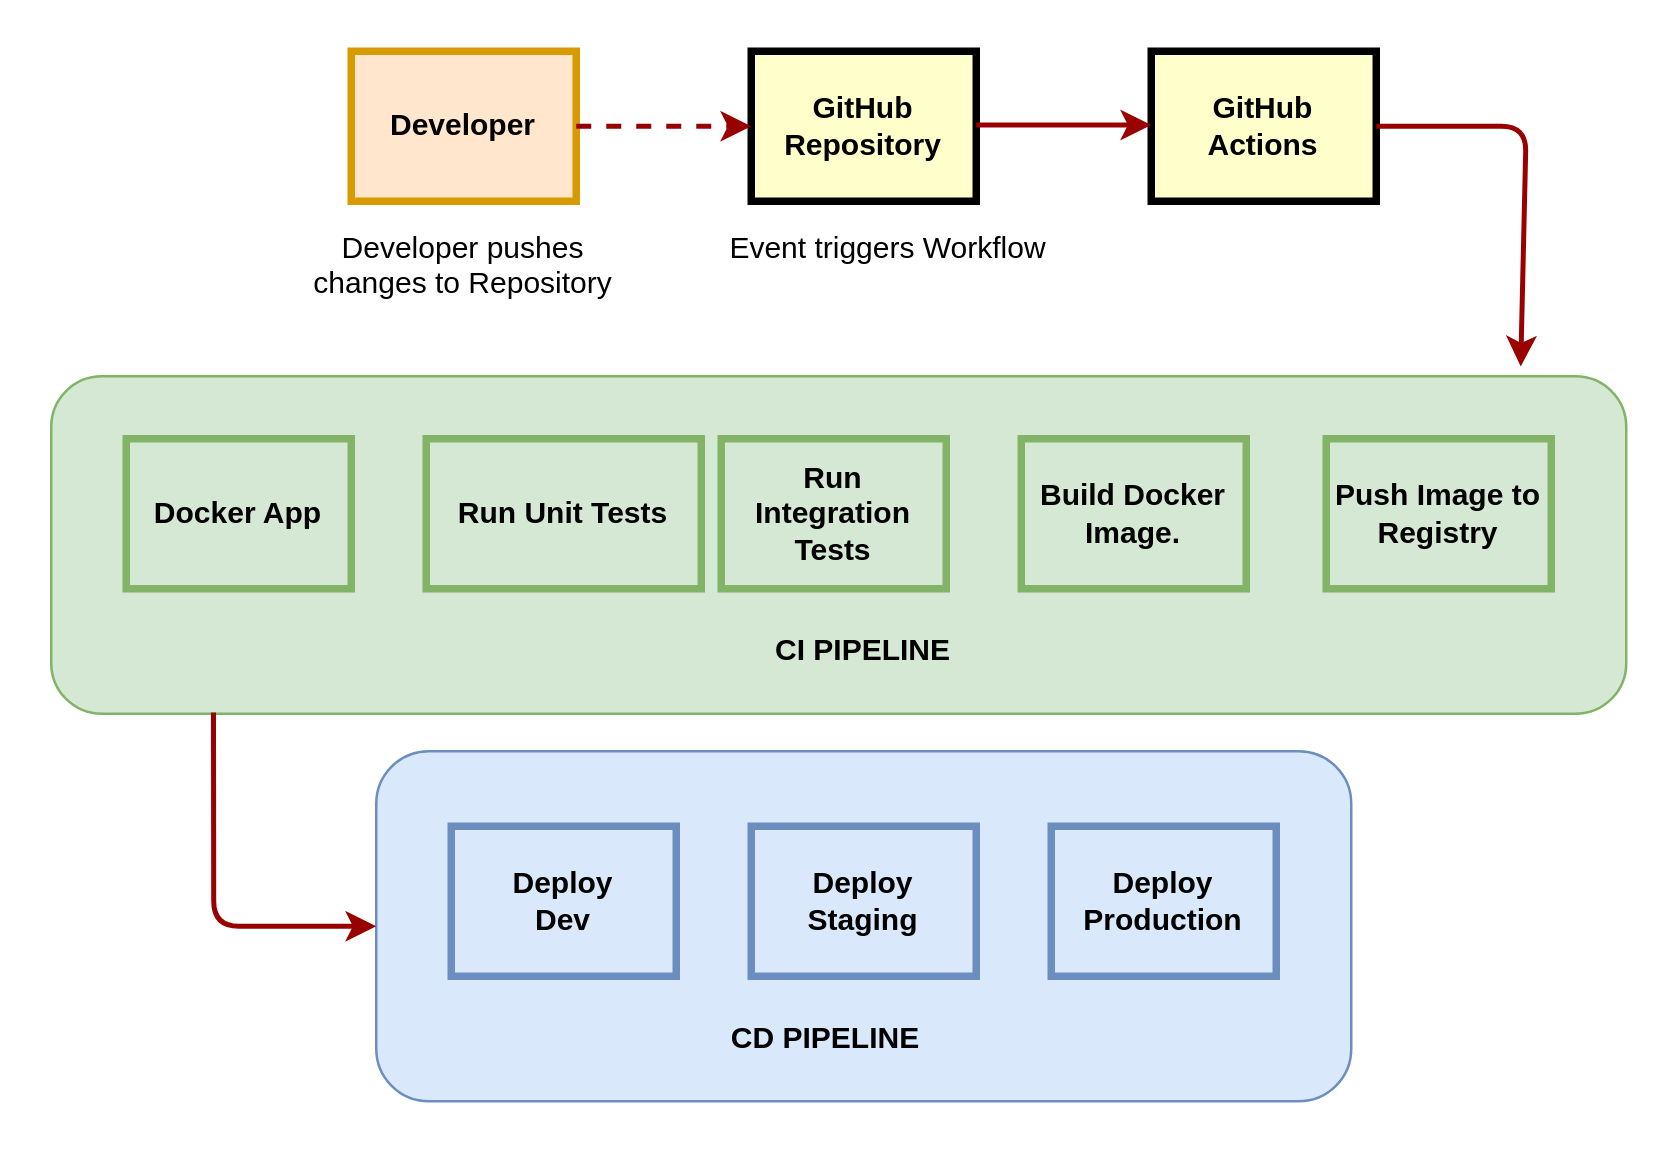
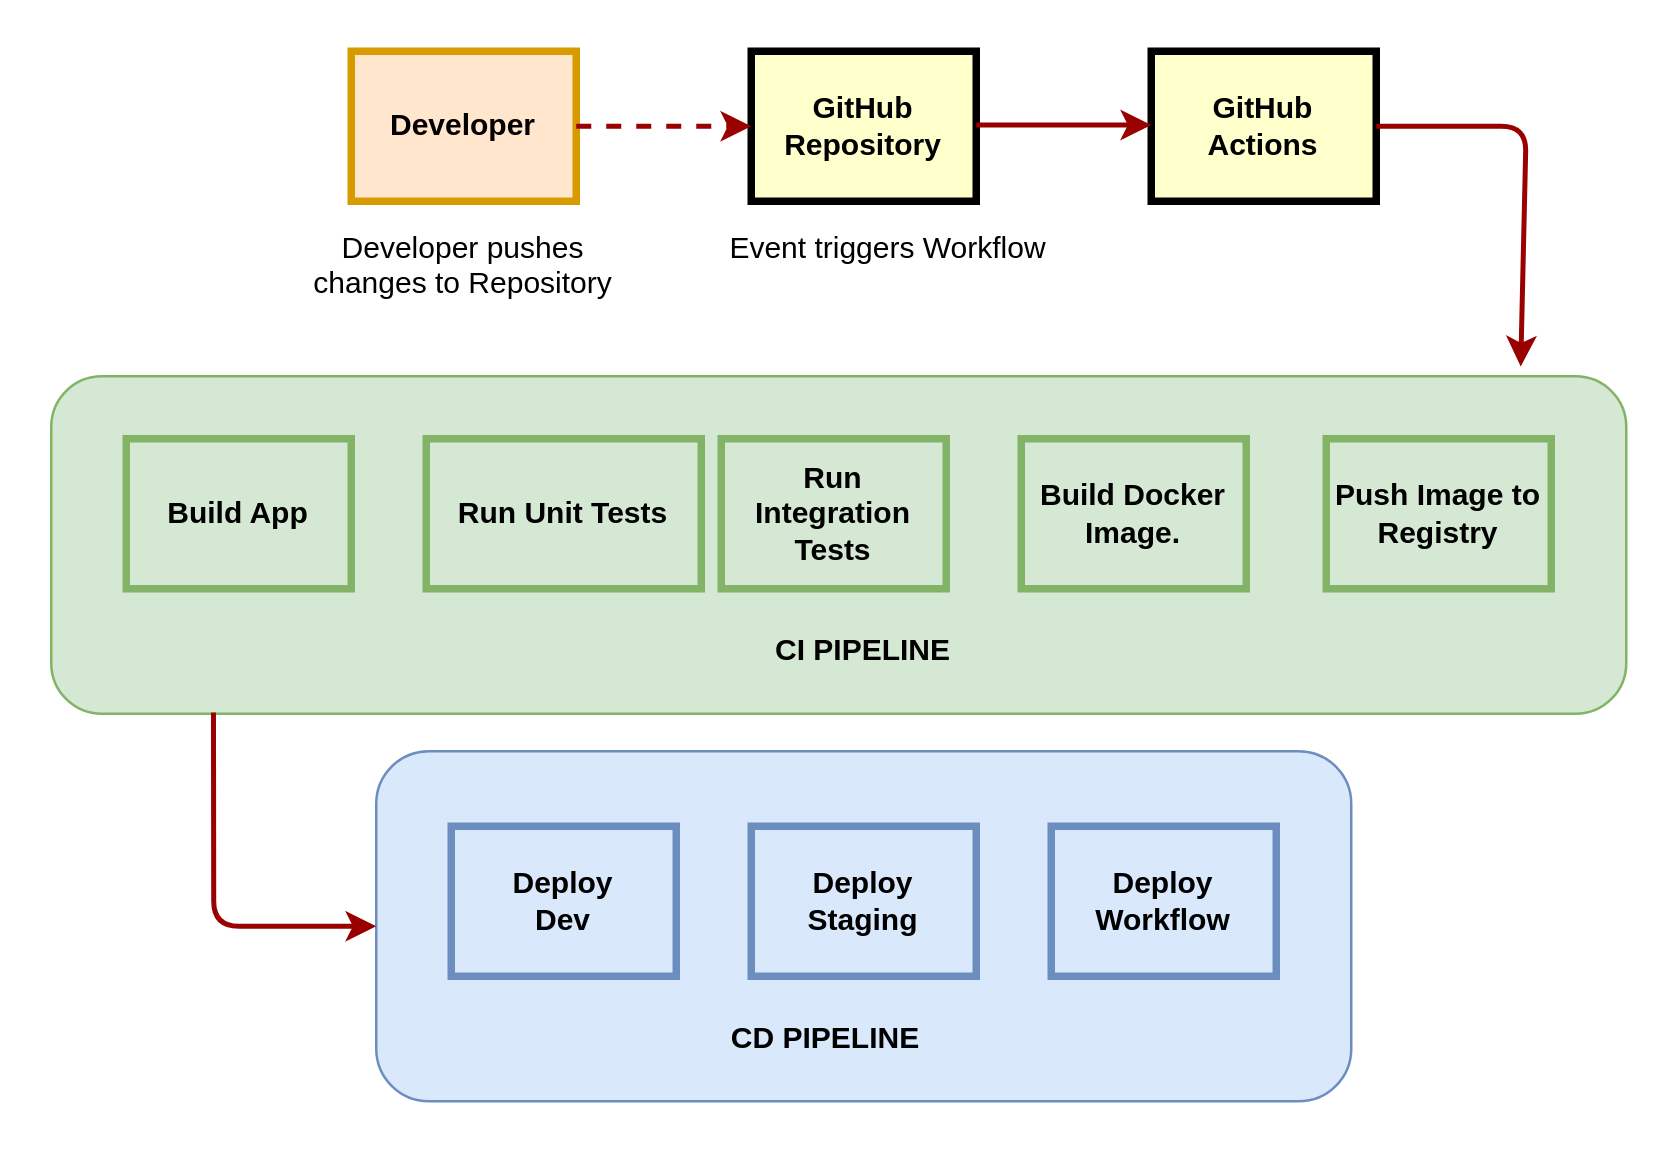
(239, 514) -> (239, 514)
(1164, 901) -> (1164, 901)
